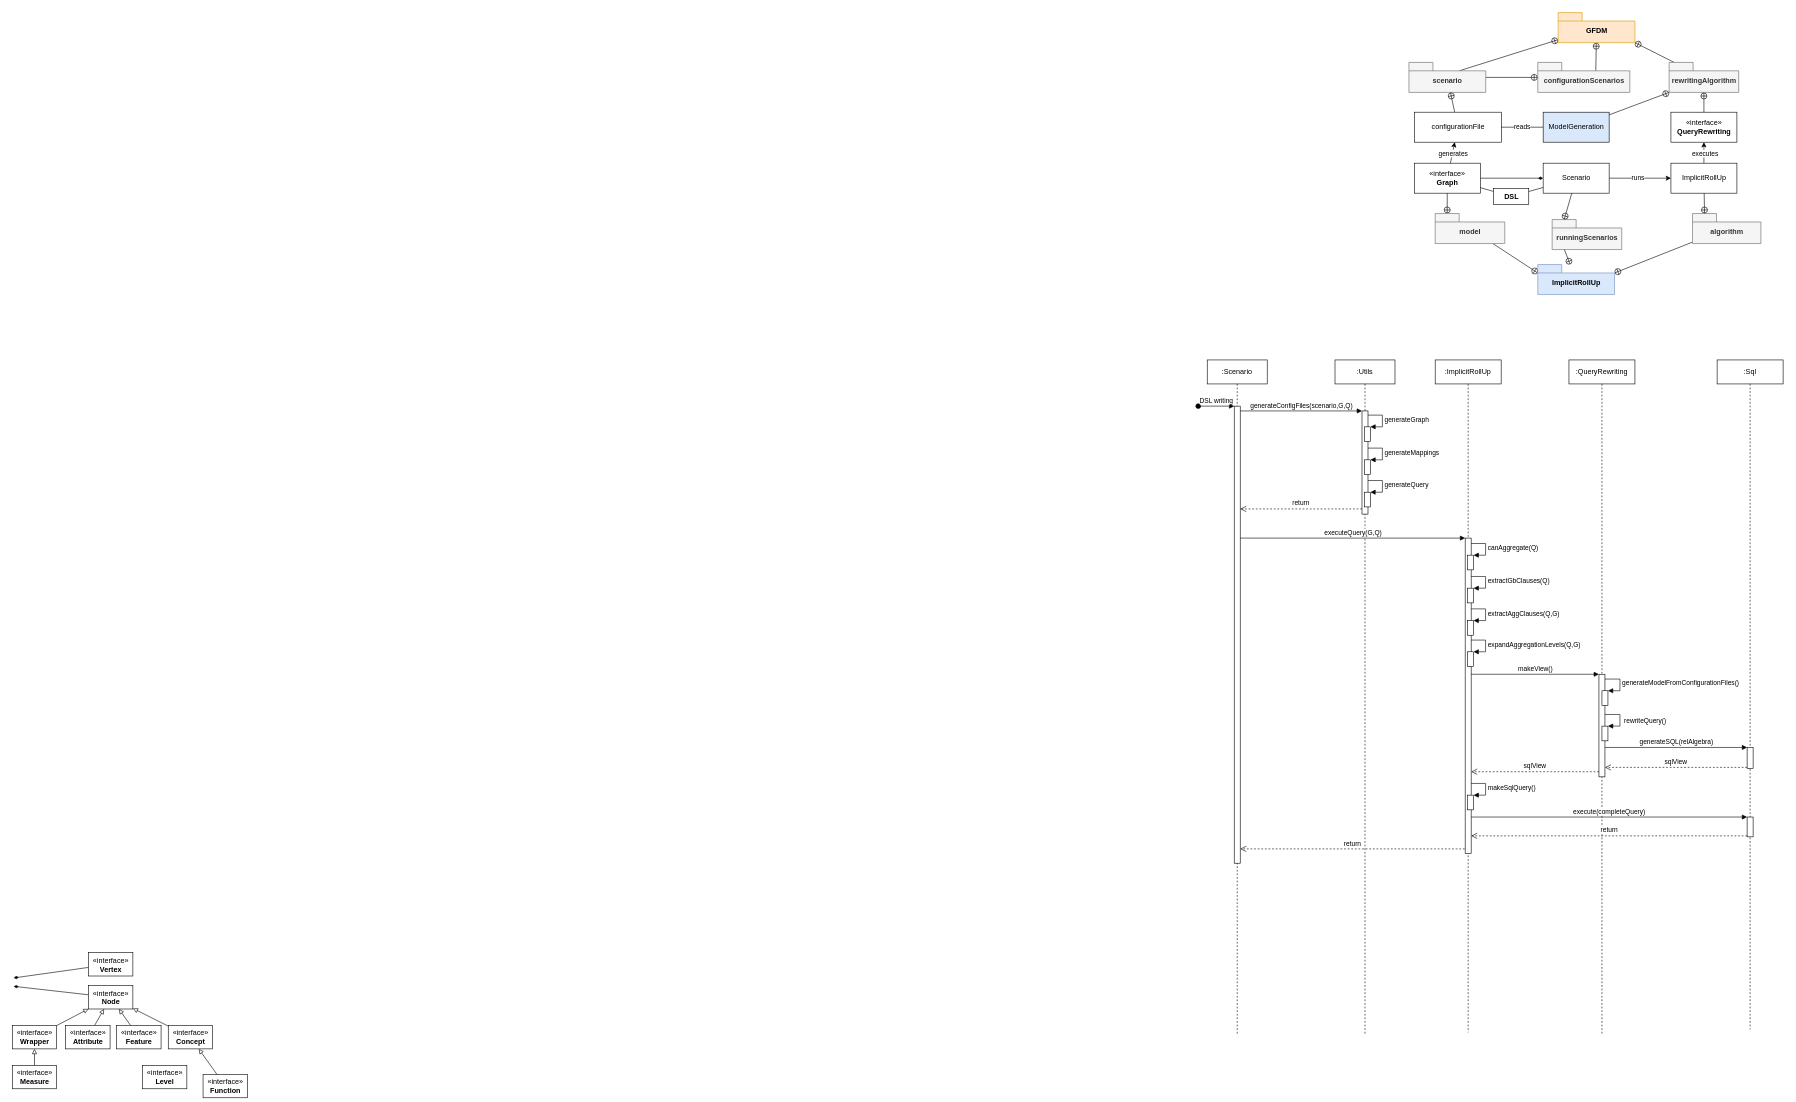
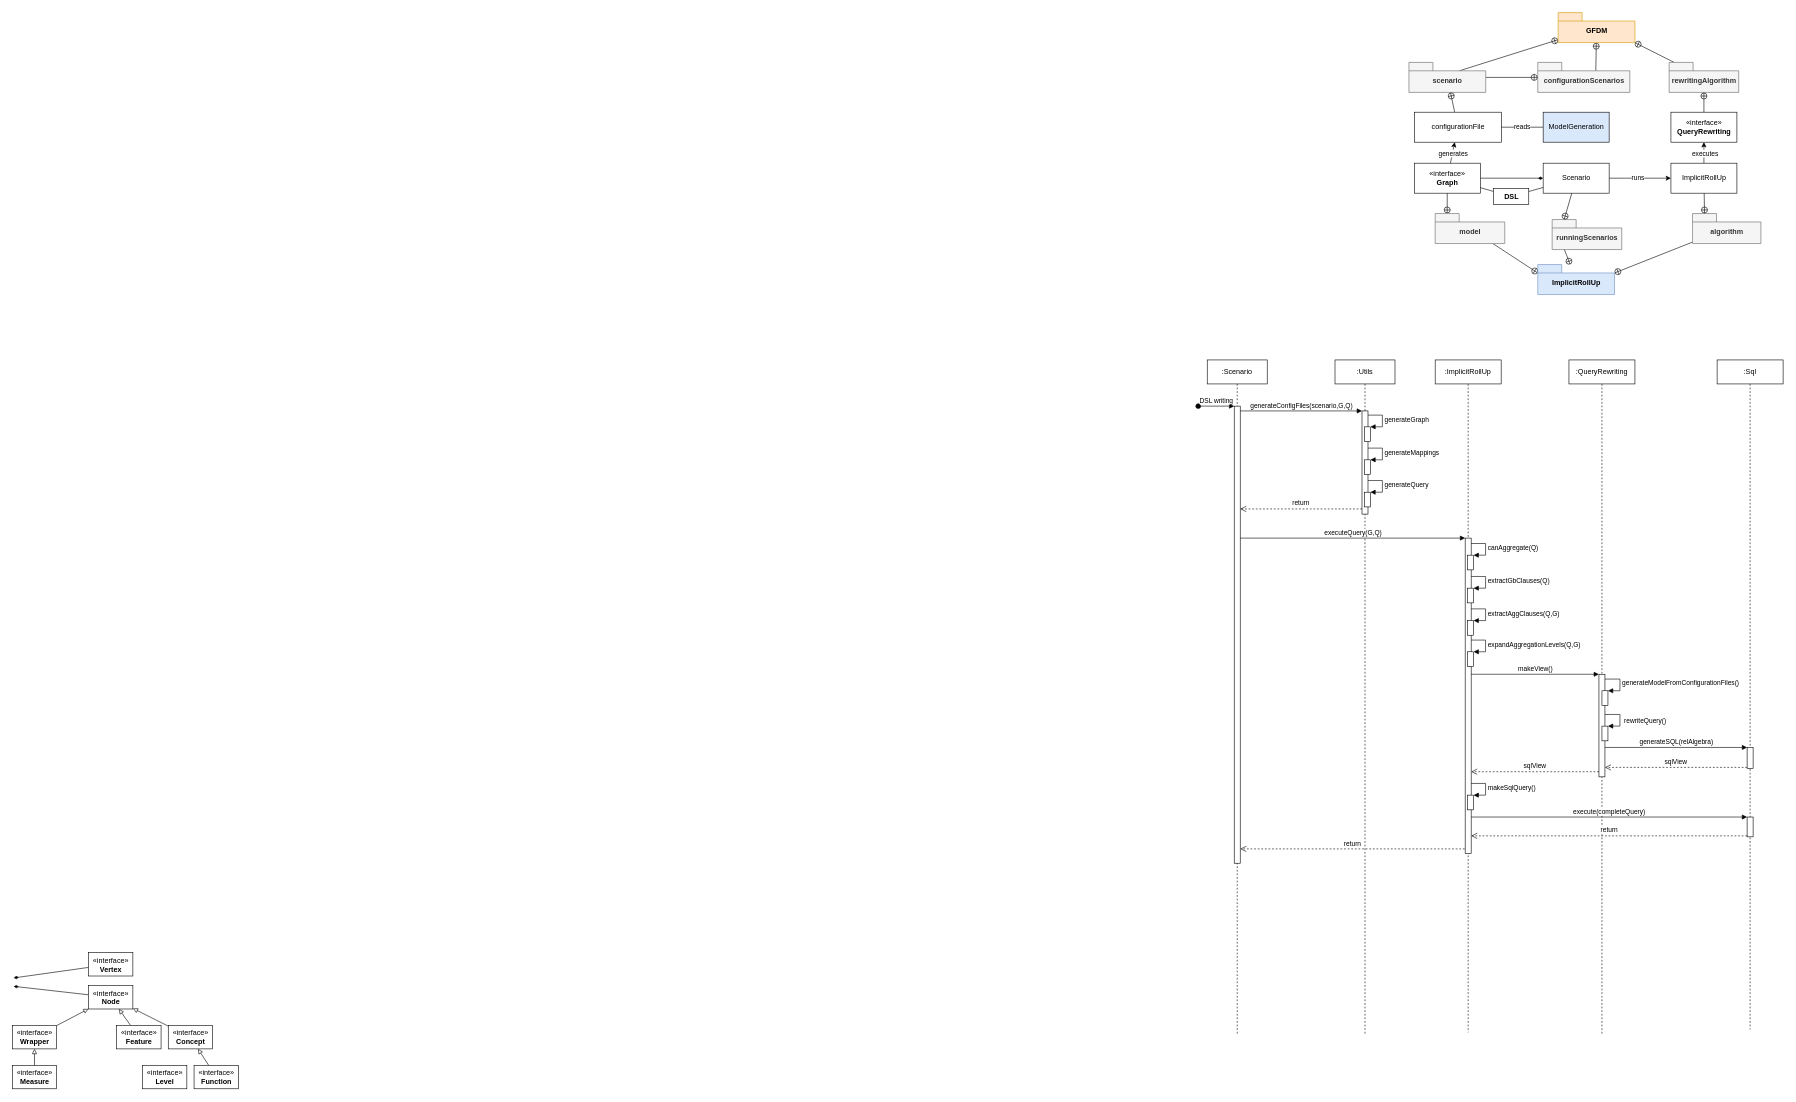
(1636, 105) -> none
(98, 1019) -> none
(88, 1037) -> none
(225, 1086) -> (216, 1077)
